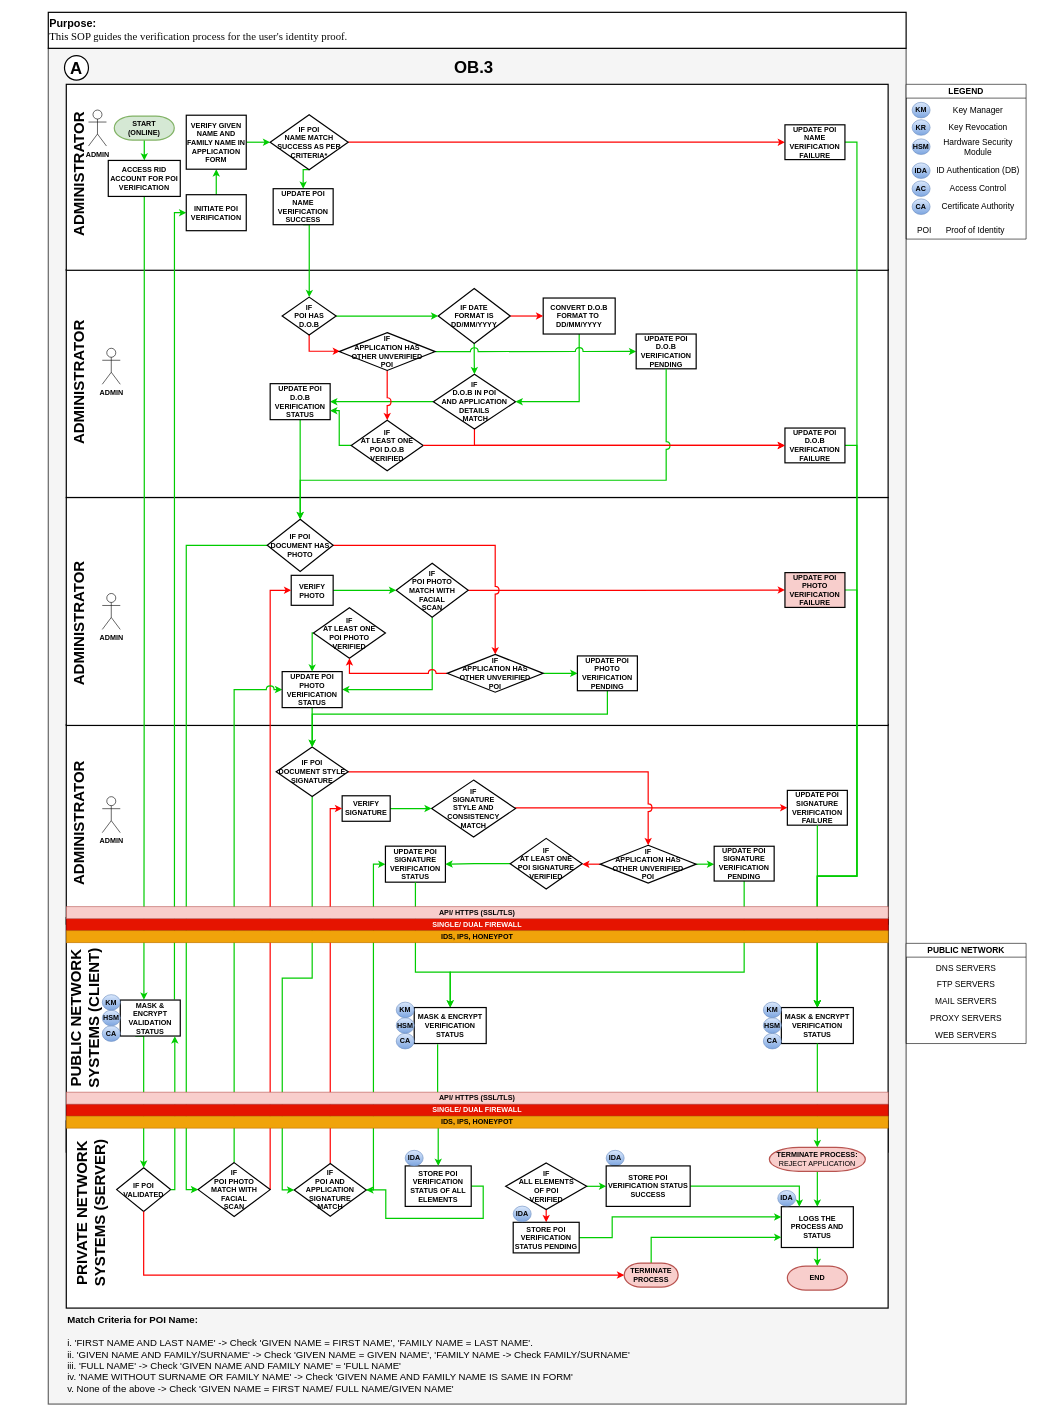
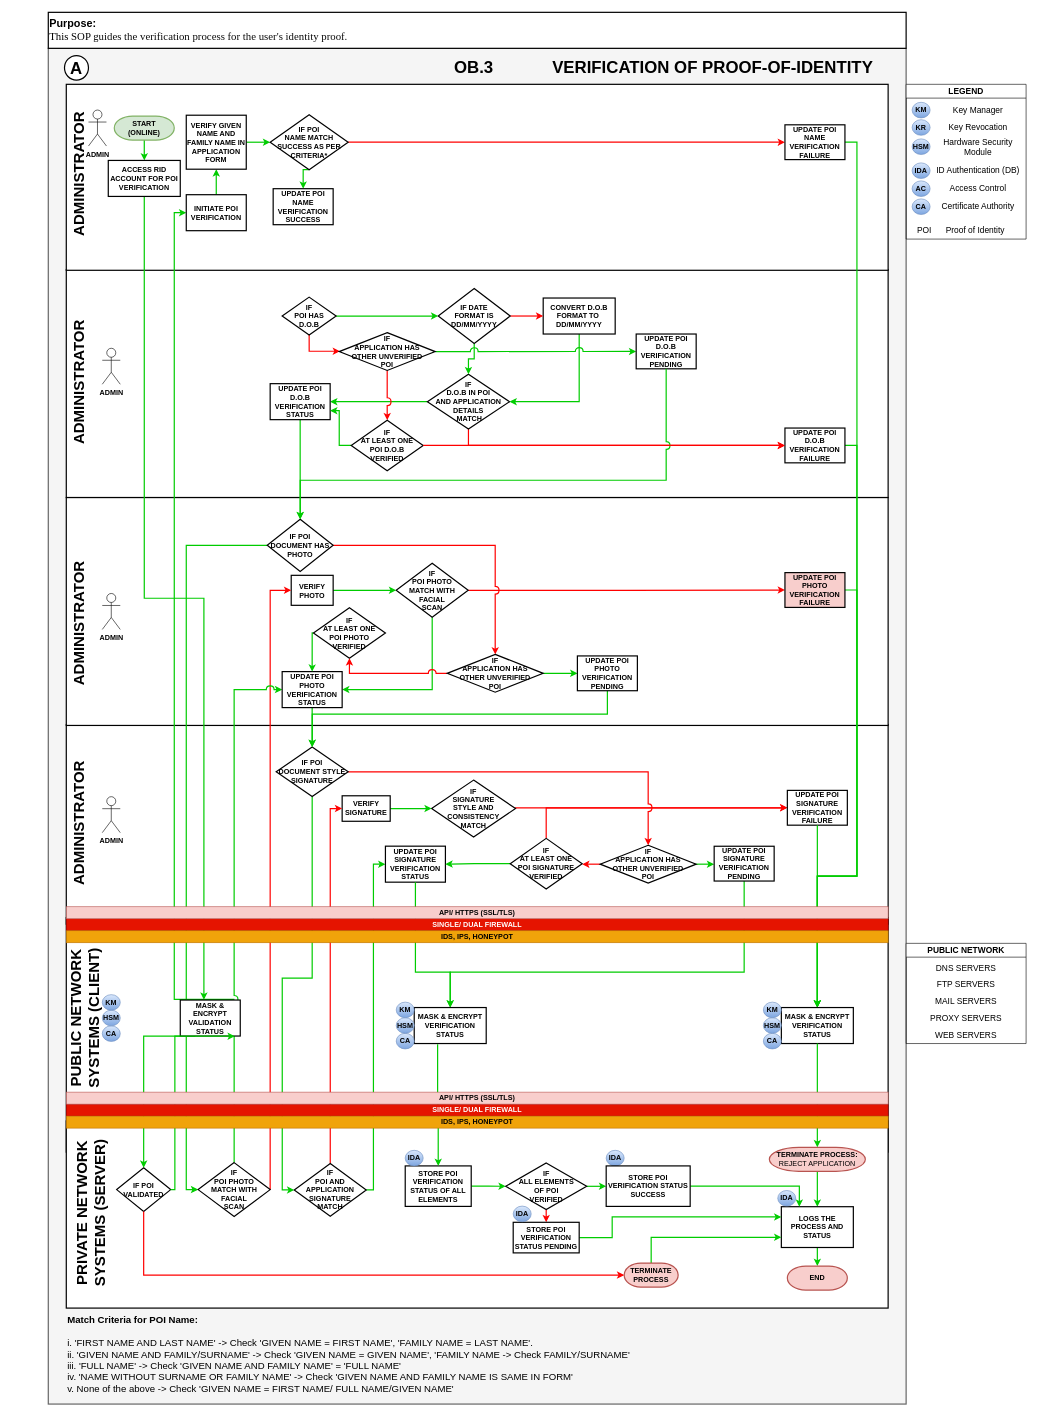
none -> (717, 68)
(309, 259) -> none
(475, 402) -> (469, 402)
none -> (546, 824)
(150, 1018) -> (210, 1018)
(433, 1219) -> (491, 1186)
